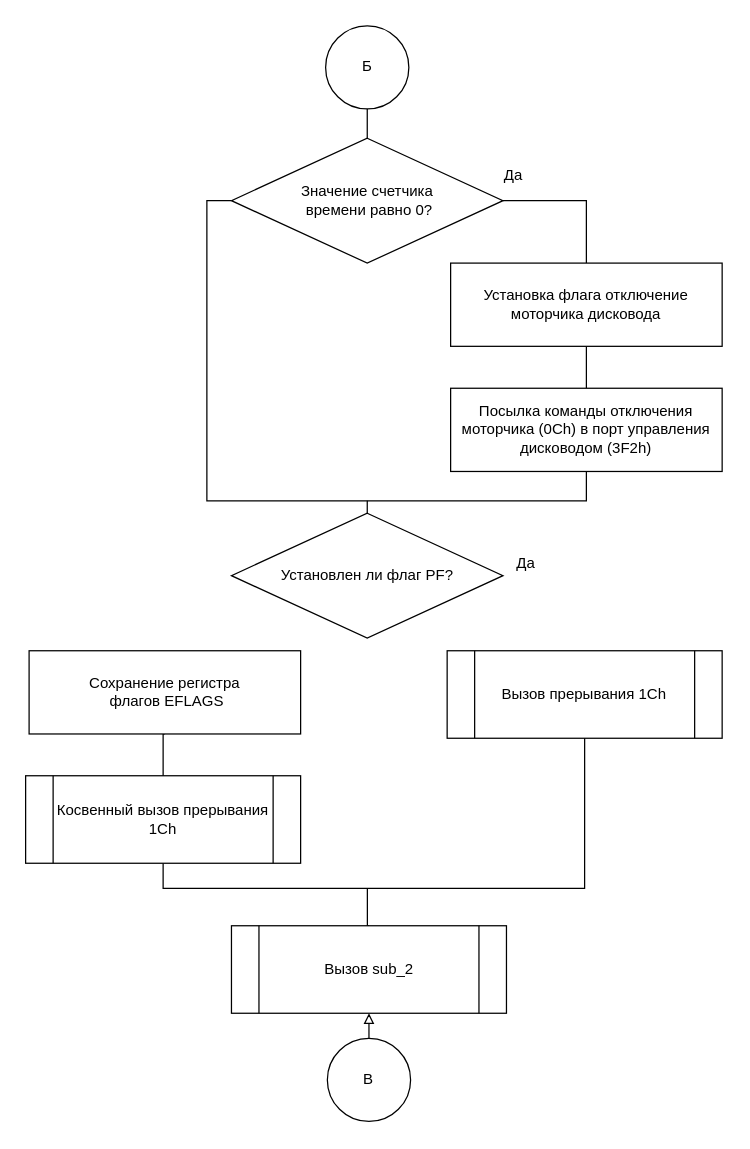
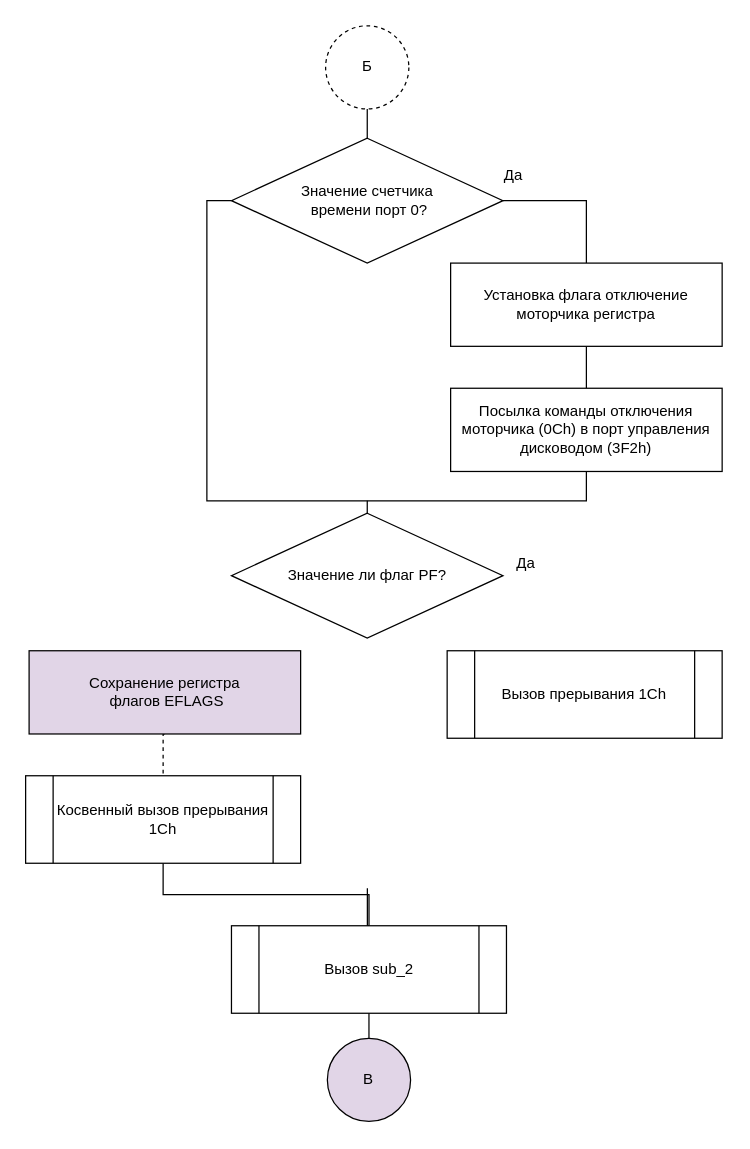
(367, 67) -> (367, 67)
(368, 201) -> (368, 201)
(586, 304) -> (586, 304)
(368, 576) -> (368, 576)
(165, 692) -> (165, 692)
(163, 754) -> (163, 754)
(447, 888) -> (278, 894)
(369, 1024) -> (369, 1020)
(369, 1080) -> (369, 1080)
